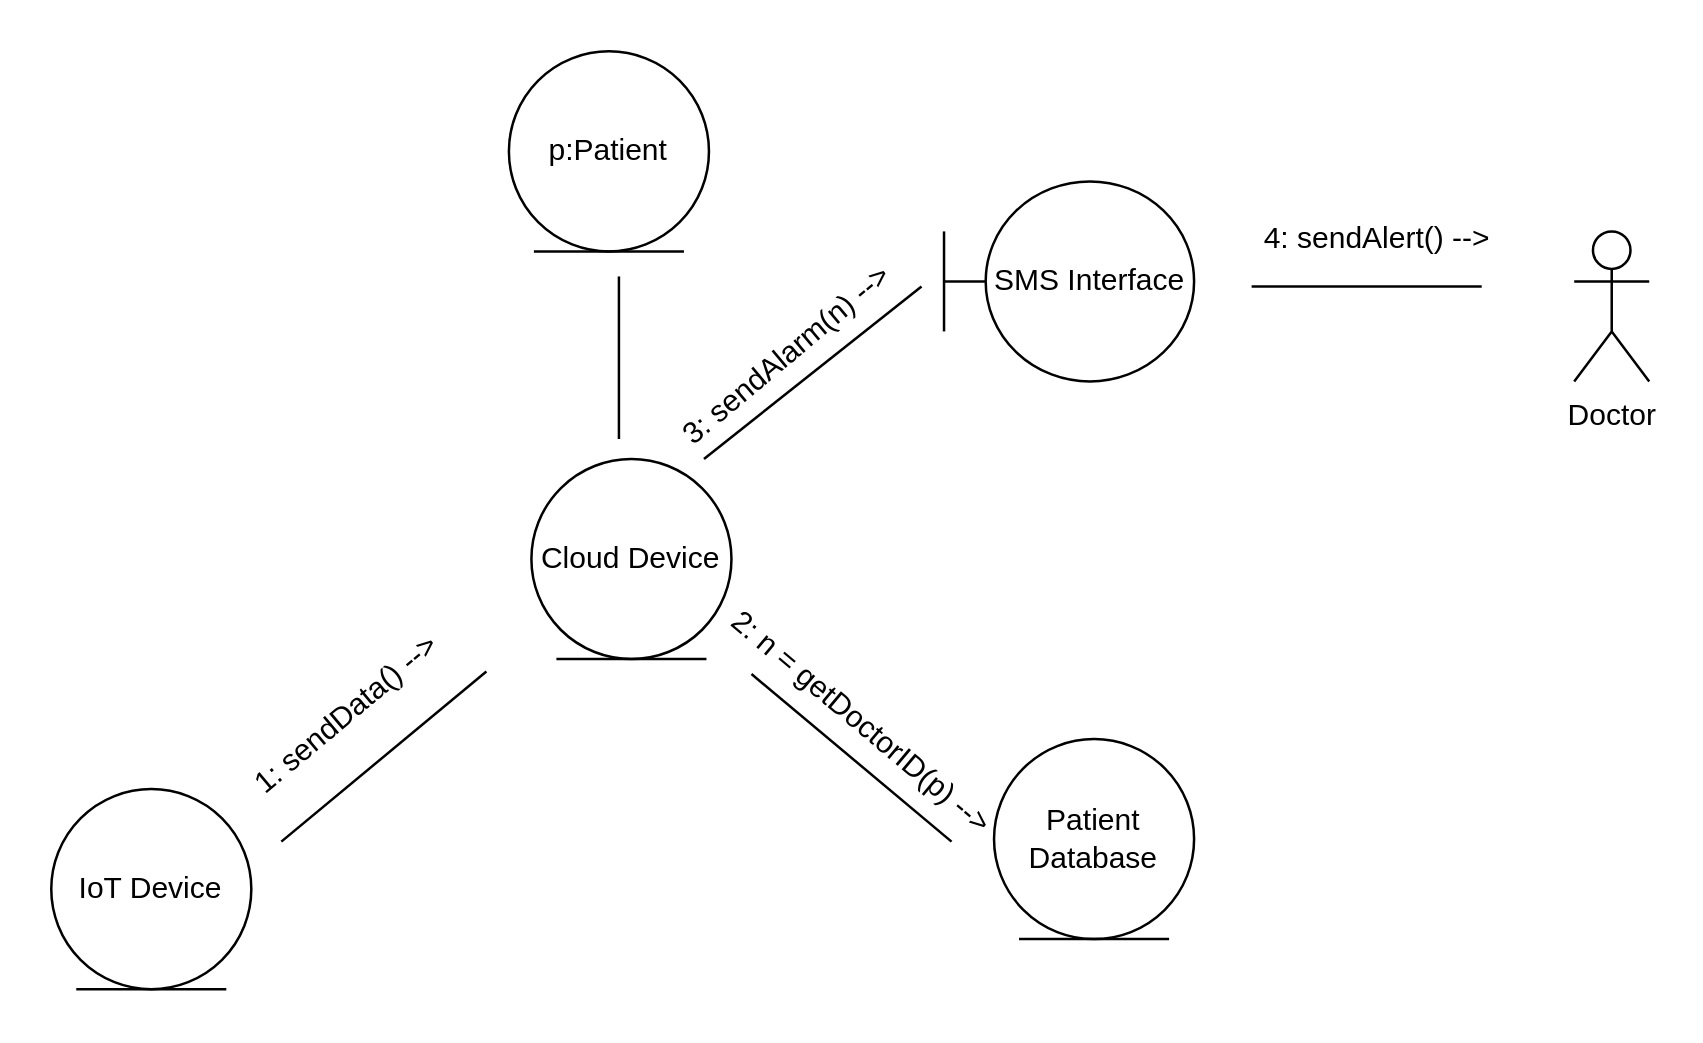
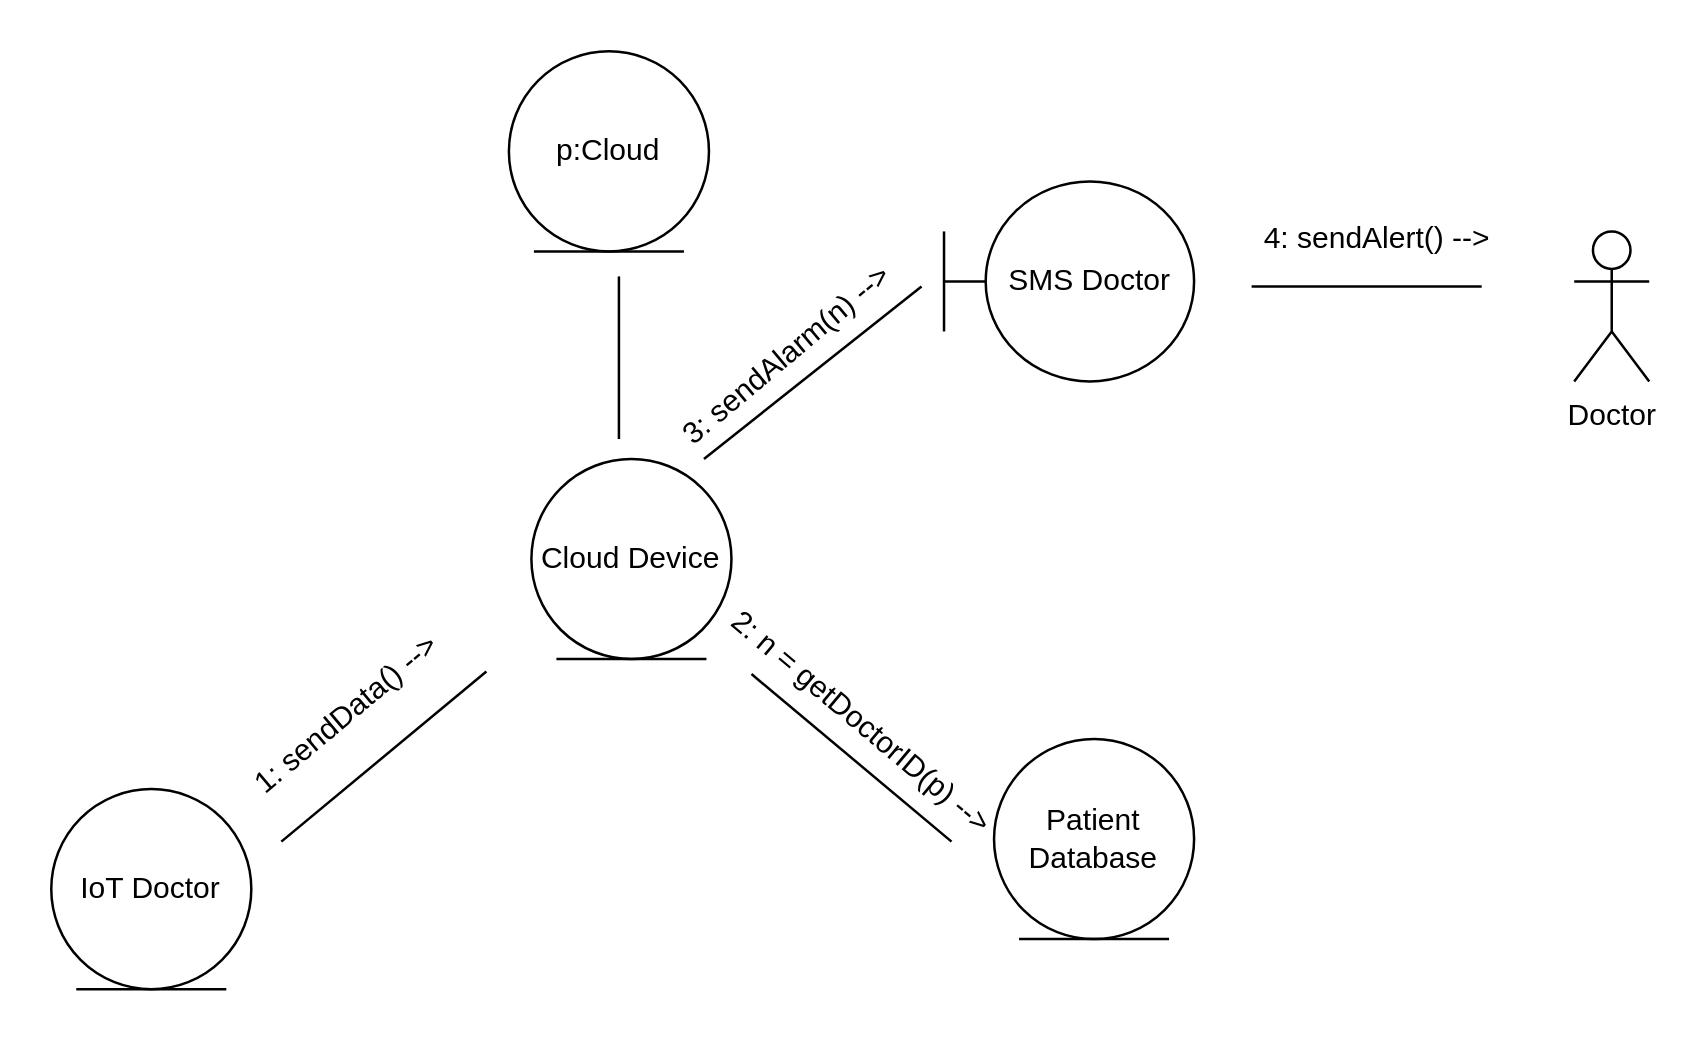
(609, 151) -> (609, 151)
(1090, 281) -> (1090, 281)
(151, 889) -> (151, 889)
